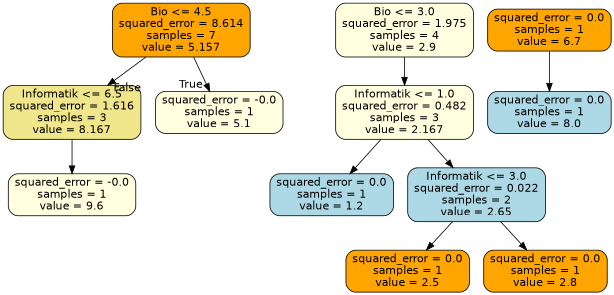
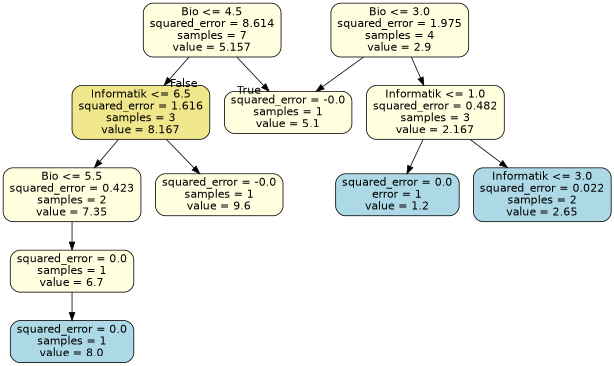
(181, 30) -> (212, 30)
(549, 30) -> (72, 271)
none -> (343, 72)
none -> (72, 195)
(332, 195) -> (397, 195)
(408, 271) -> none
(545, 271) -> none
